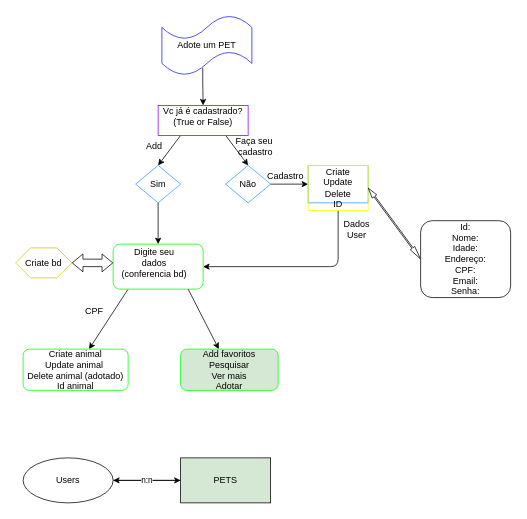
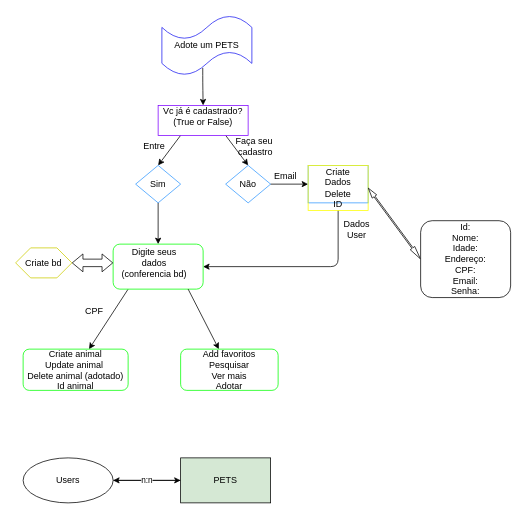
(207, 45) -> (207, 45)
(154, 147) -> (154, 147)
(285, 177) -> (285, 177)
(338, 188) -> (338, 188)
(154, 263) -> (154, 263)
(229, 370) -> (229, 370)
